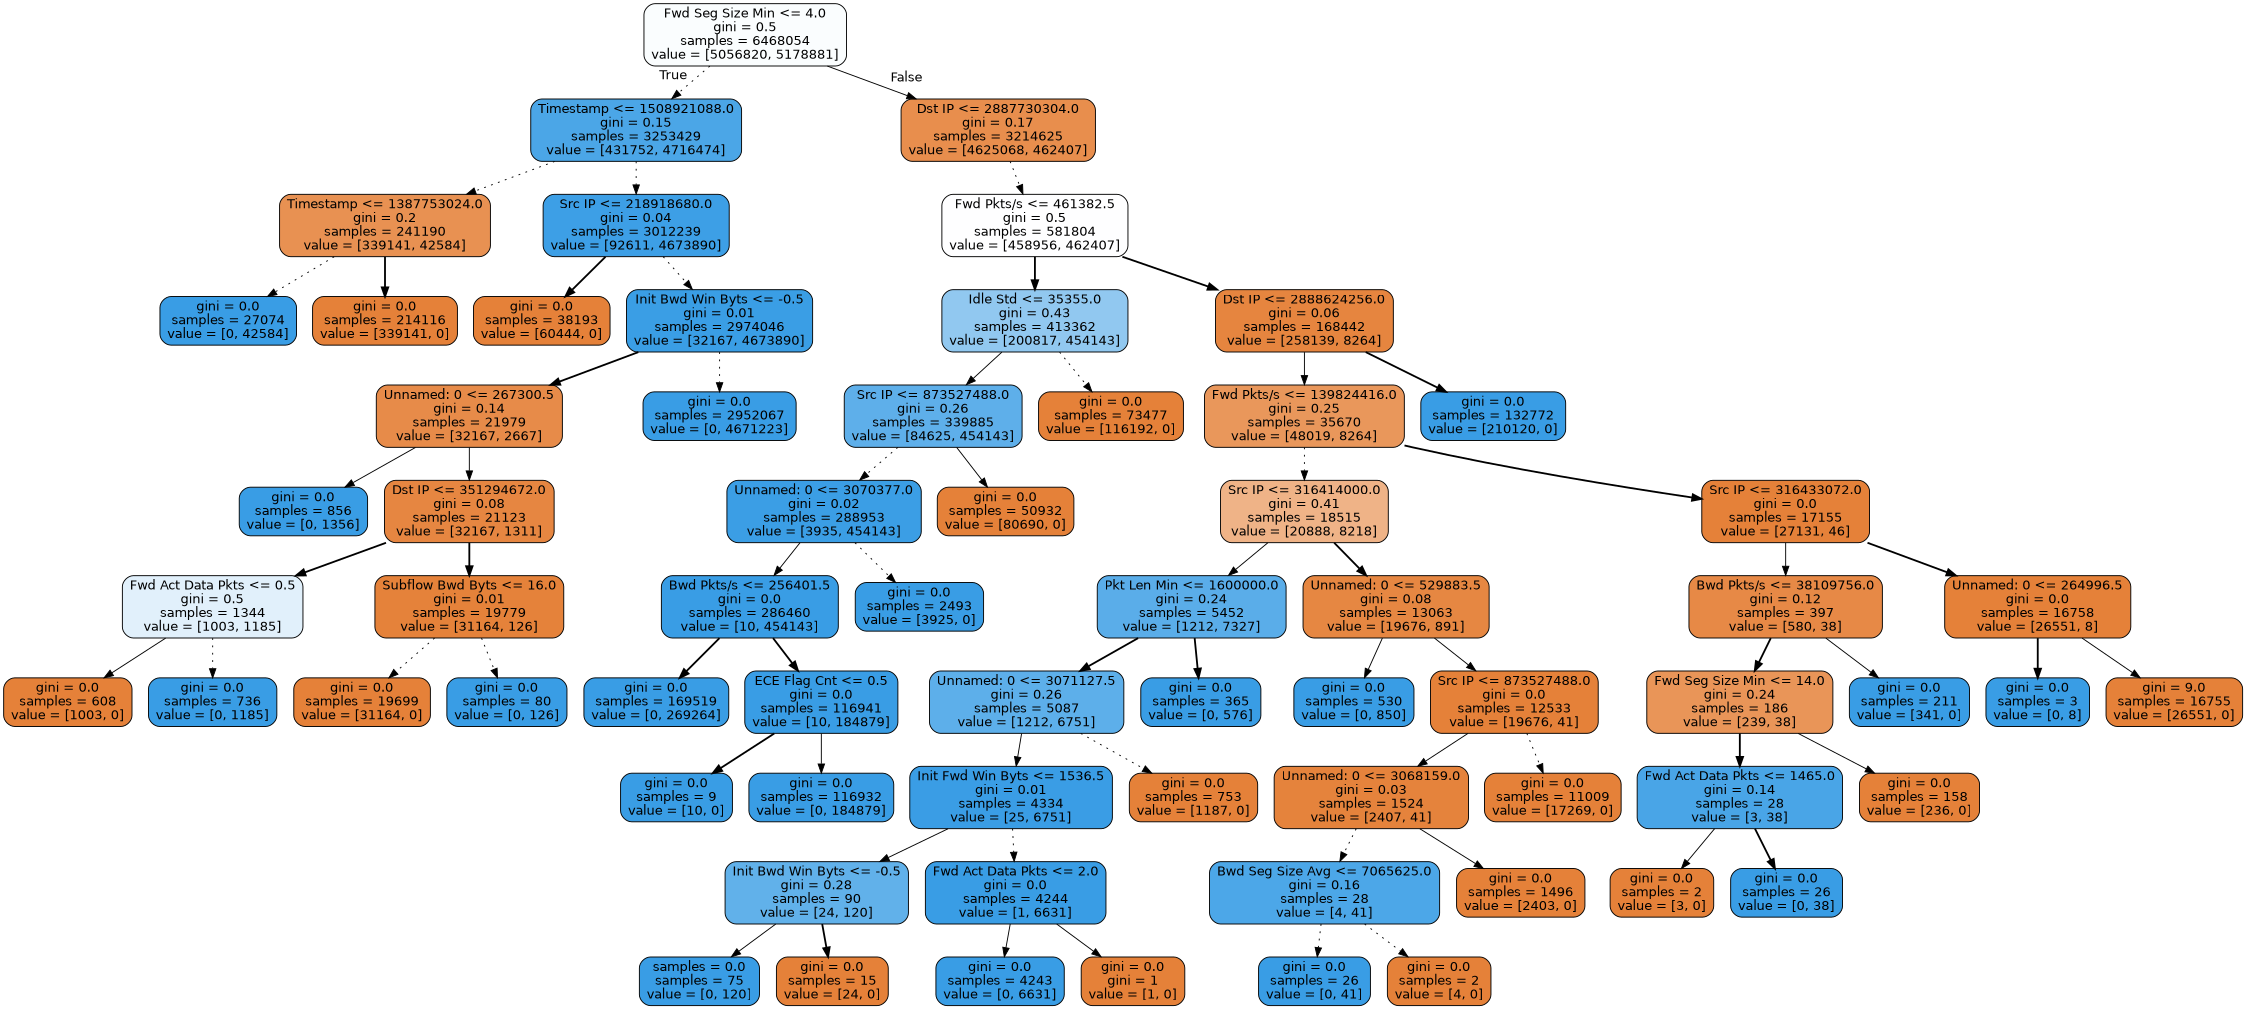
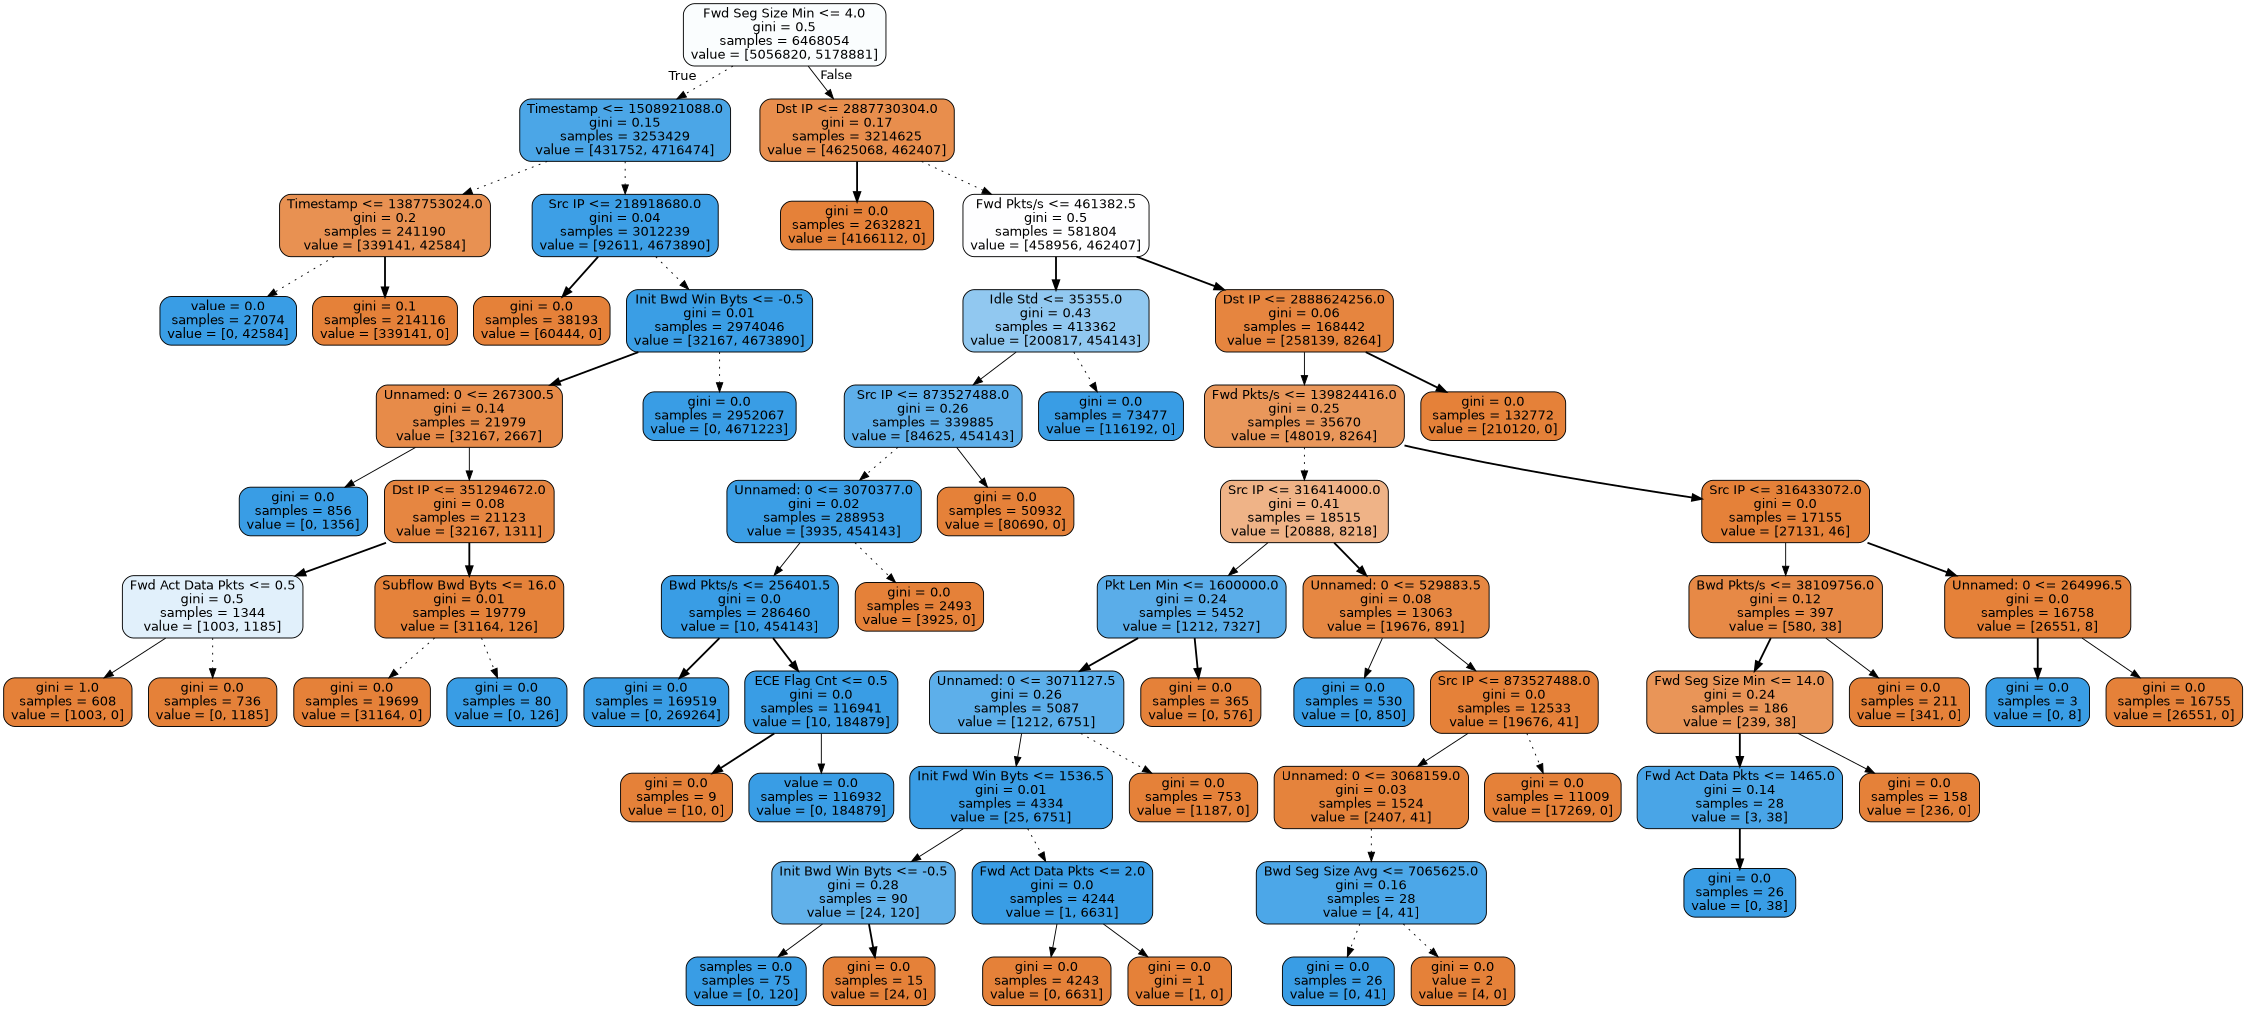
none -> (857, 226)
(228, 321) -> (228, 321)
(385, 321) -> (385, 321)
(1111, 416) -> (1111, 416)
(1493, 416) -> (1493, 416)
(919, 607) -> (919, 607)
(68, 702) -> (68, 702)
(213, 702) -> (213, 702)
(1201, 702) -> (1201, 702)
(1909, 702) -> (1909, 702)
(2174, 702) -> (2174, 702)
(676, 798) -> (676, 798)
(821, 798) -> (821, 798)
(1521, 893) -> none
(1662, 893) -> none
(1000, 981) -> (1047, 981)
(1439, 981) -> (1463, 981)
